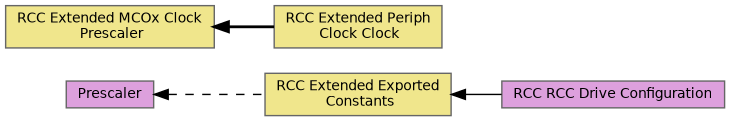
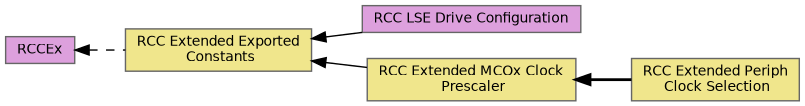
(358, 27) -> (715, 80)
none -> (346, 65)
(110, 94) -> (40, 50)
(613, 94) -> (472, 19)
